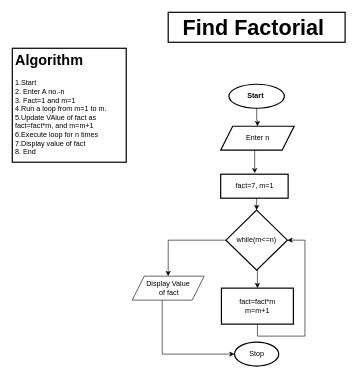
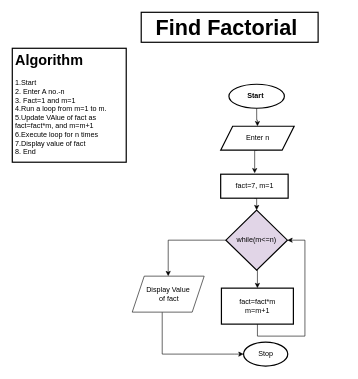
(257, 27) -> (230, 27)
(257, 240) -> (257, 240)
(168, 288) -> (168, 294)
(257, 354) -> (266, 354)
